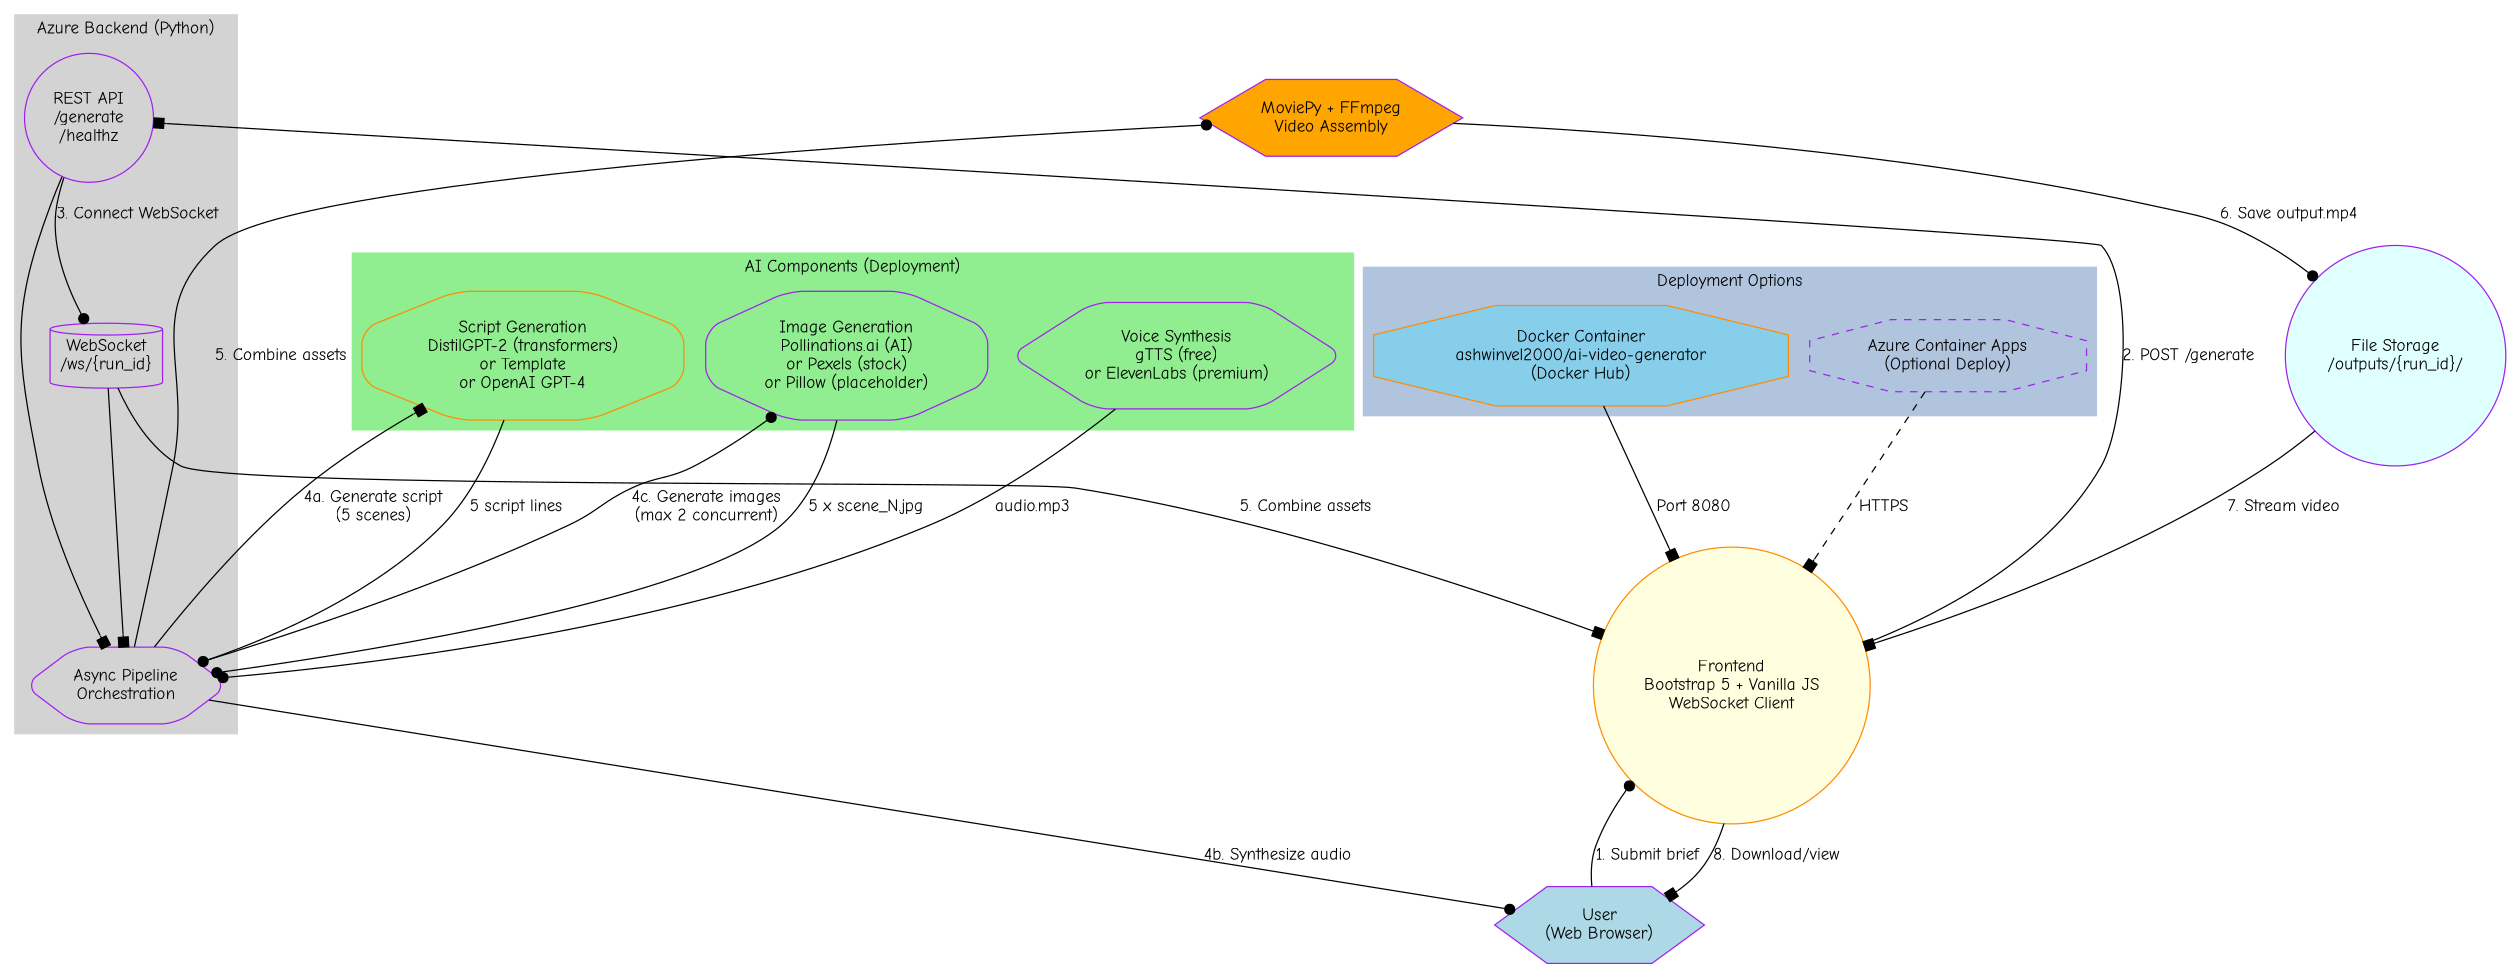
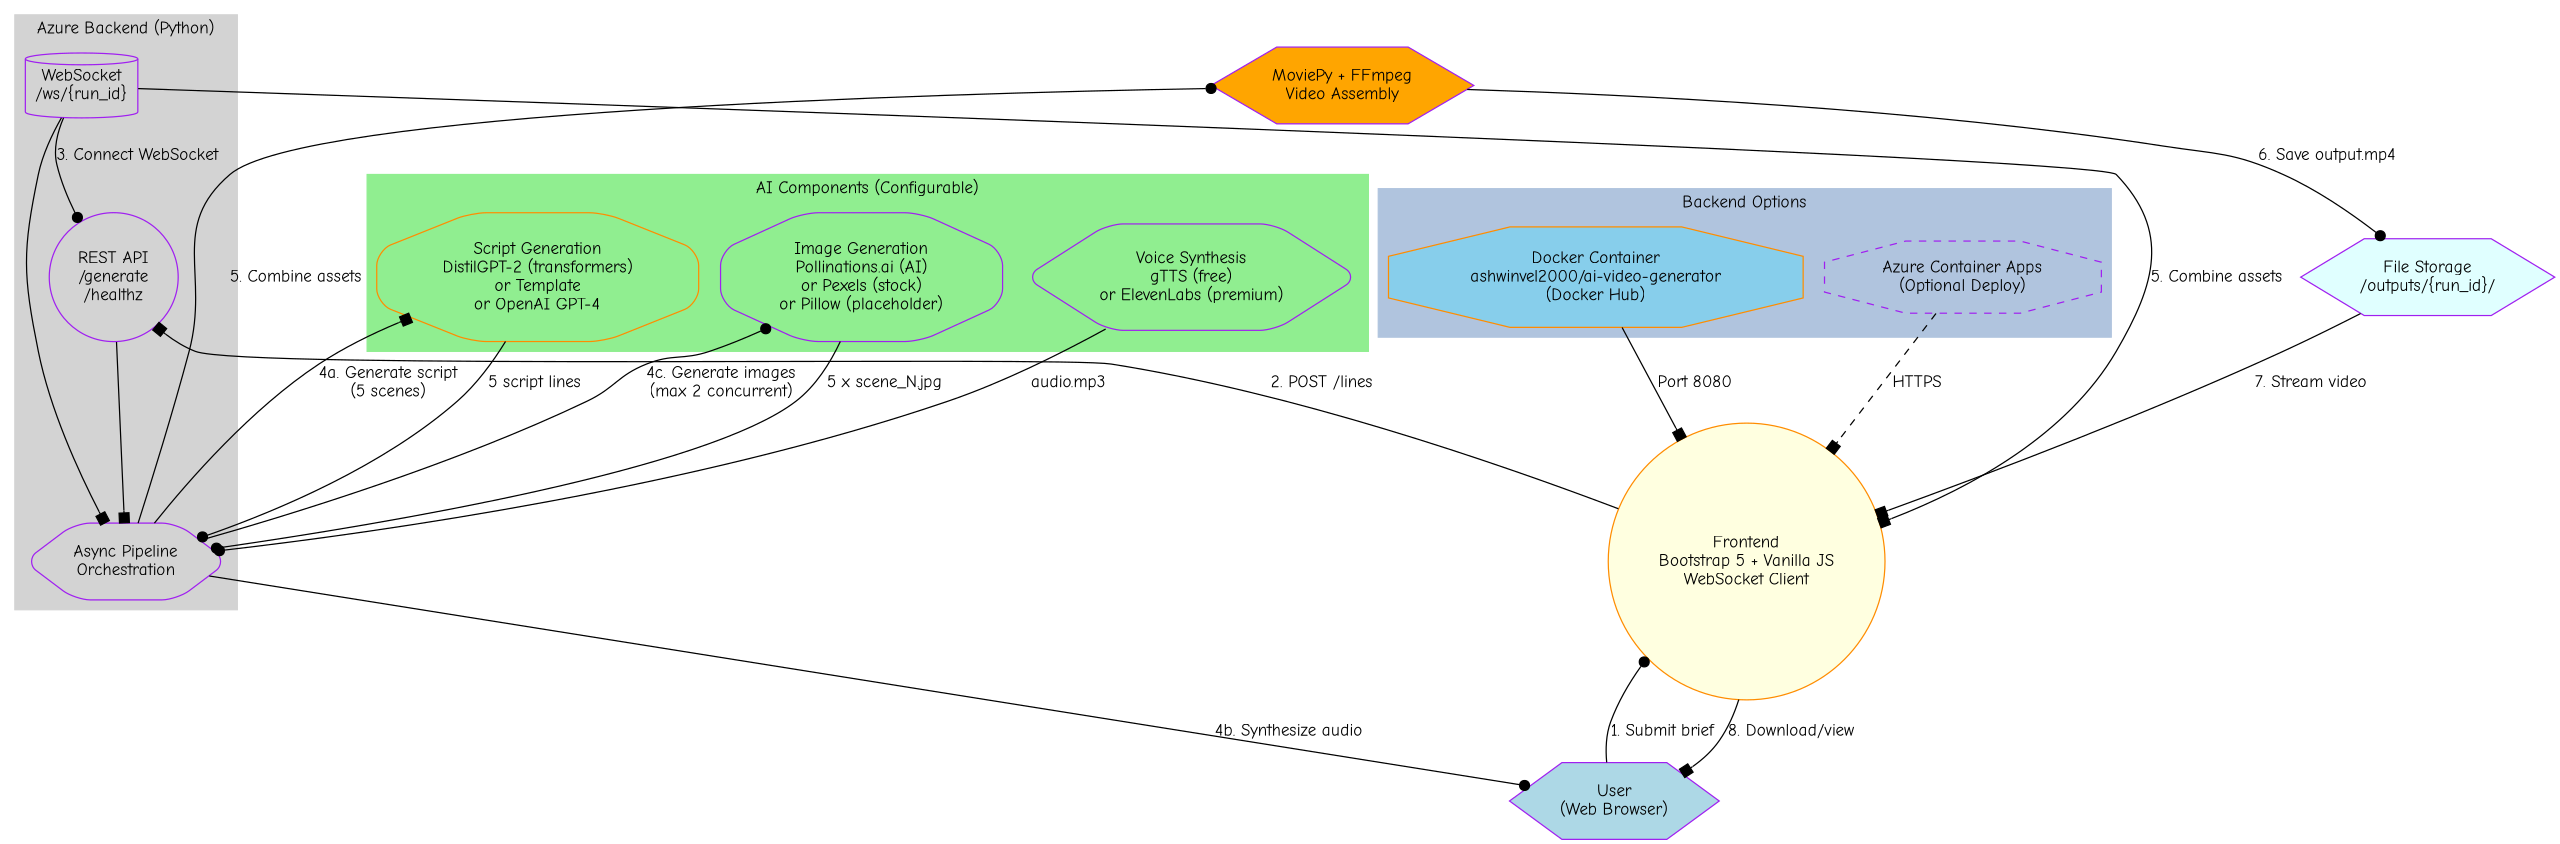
(57, 248) -> (57, 166)
(853, 267) -> (868, 189)
(1730, 281) -> (1745, 203)
(2189, 356) -> (1322, 383)
(2396, 356) -> (2428, 277)
